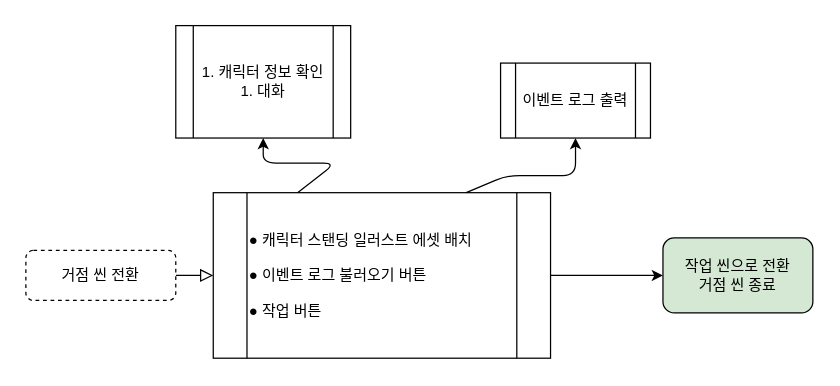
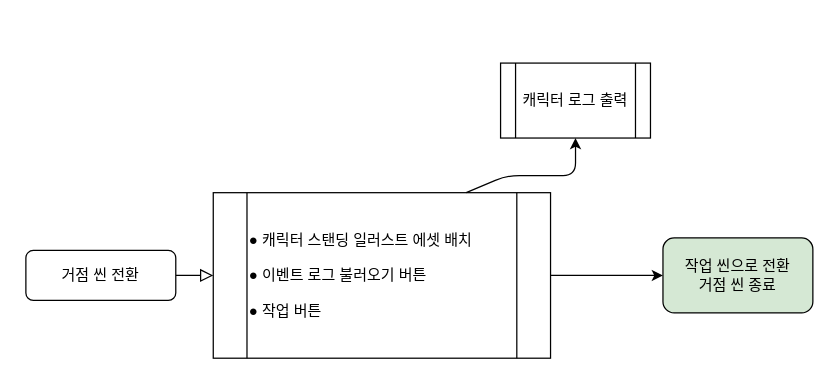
(263, 82) -> none
(576, 101) -> (576, 101)
(313, 163) -> none
(101, 276) -> (101, 276)
